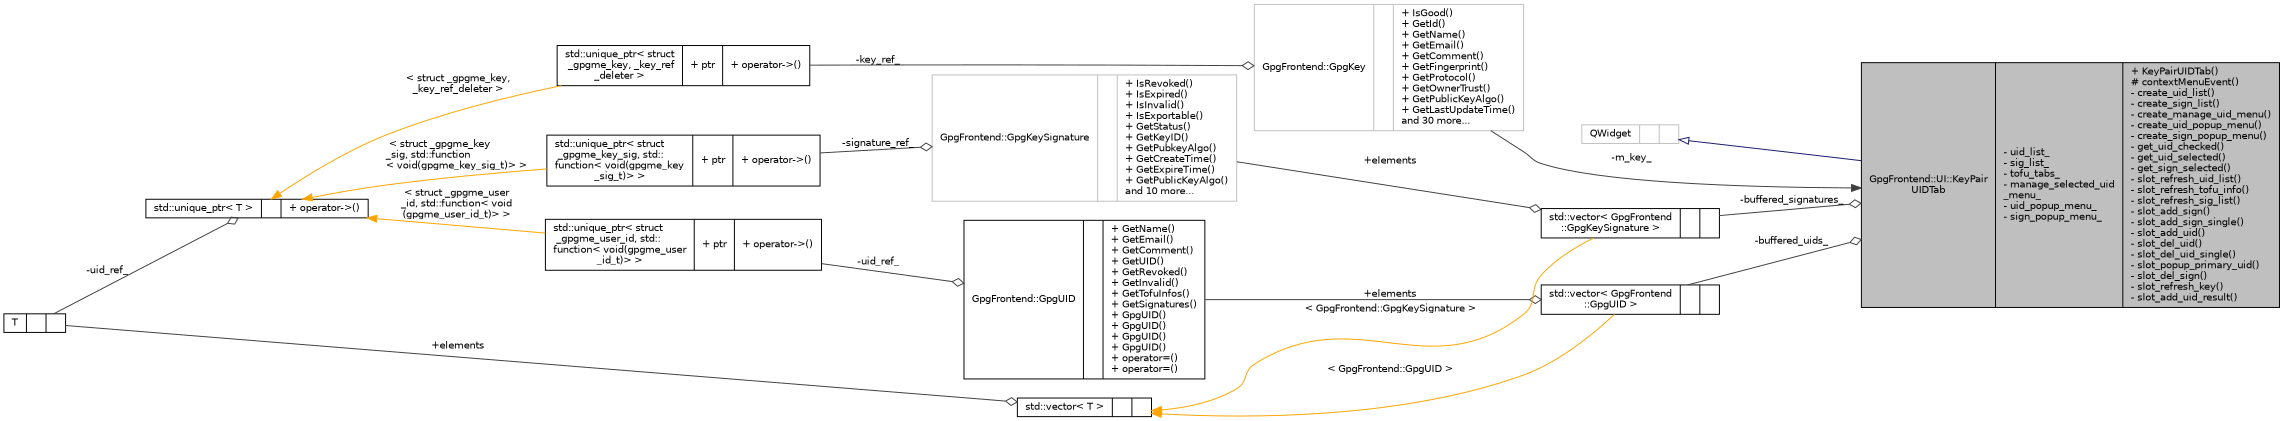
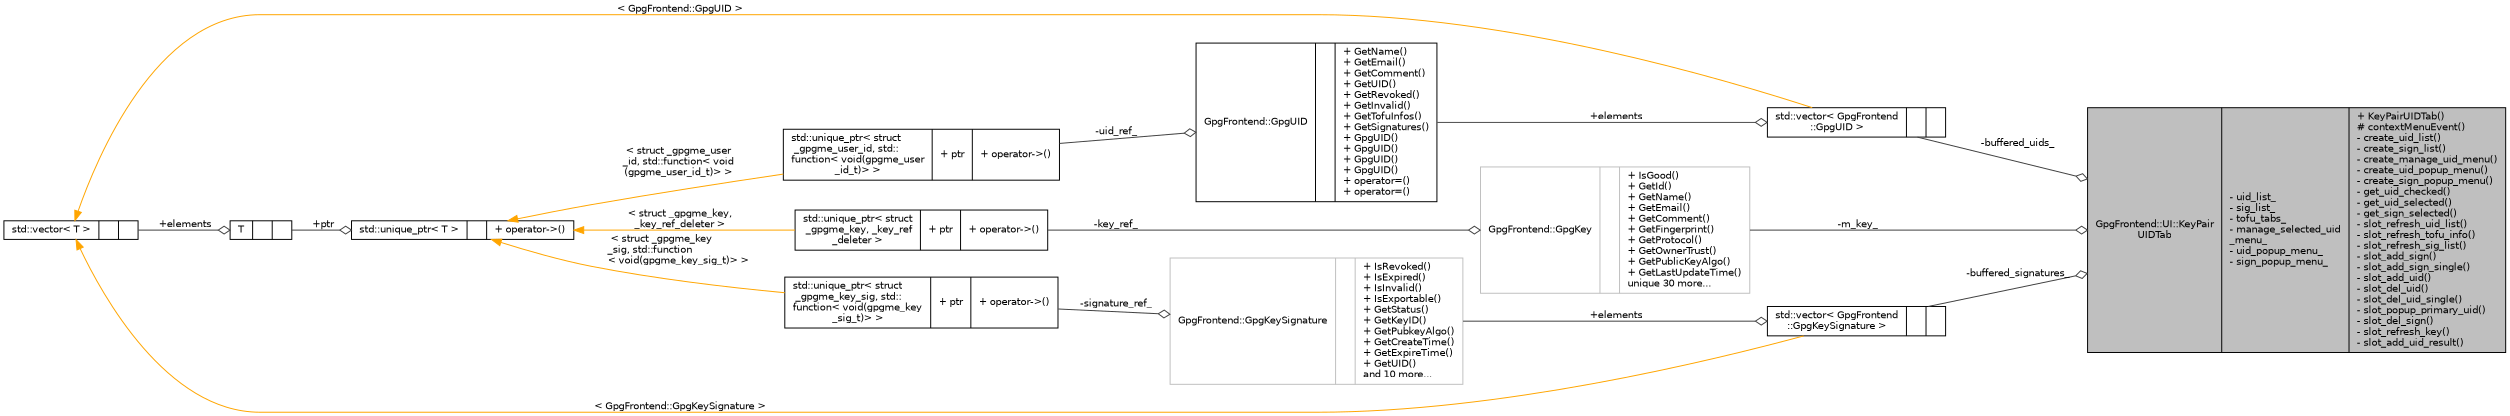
(1436, 121) -> (1669, 283)
(1630, 134) -> none
(1177, 181) -> (1390, 364)
(1665, 182) -> (1913, 230)
(106, 271) -> (322, 225)
(535, 363) -> (178, 230)
